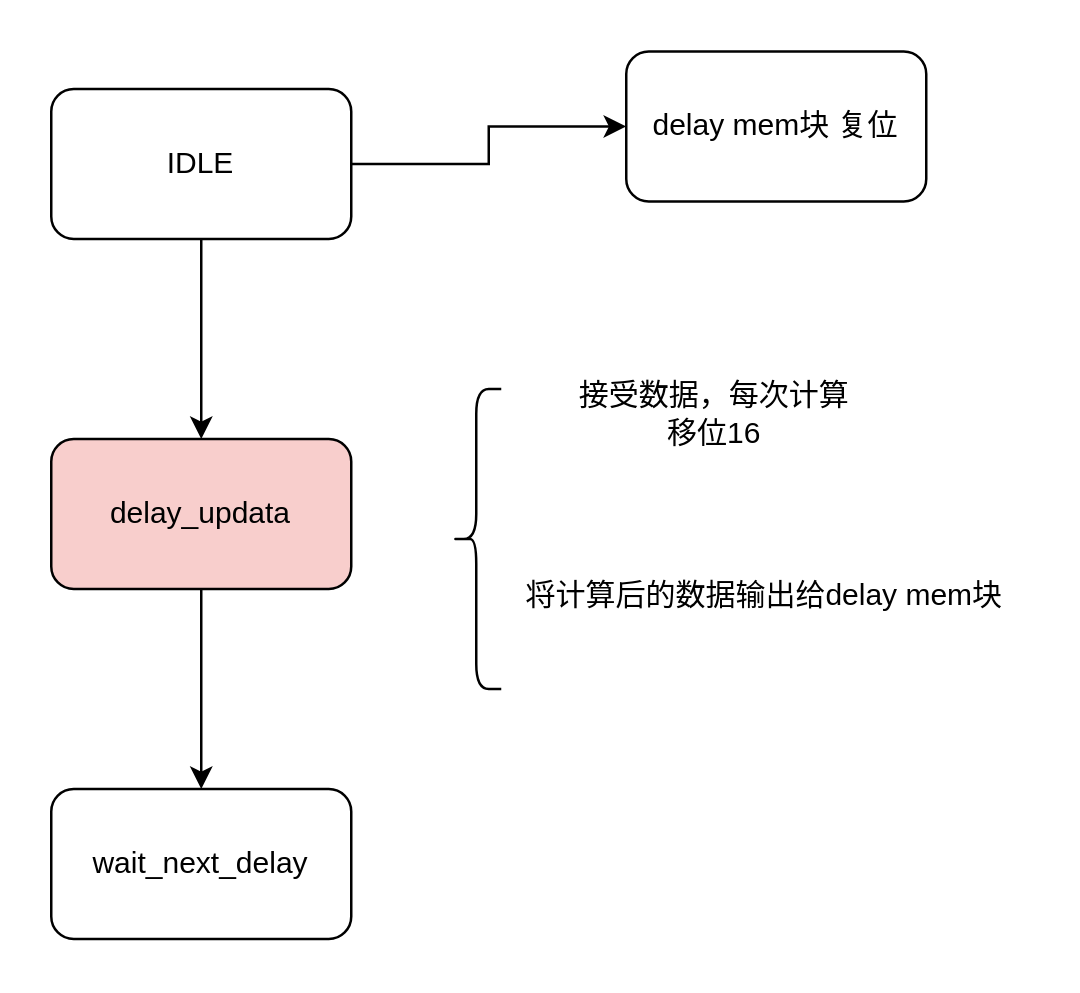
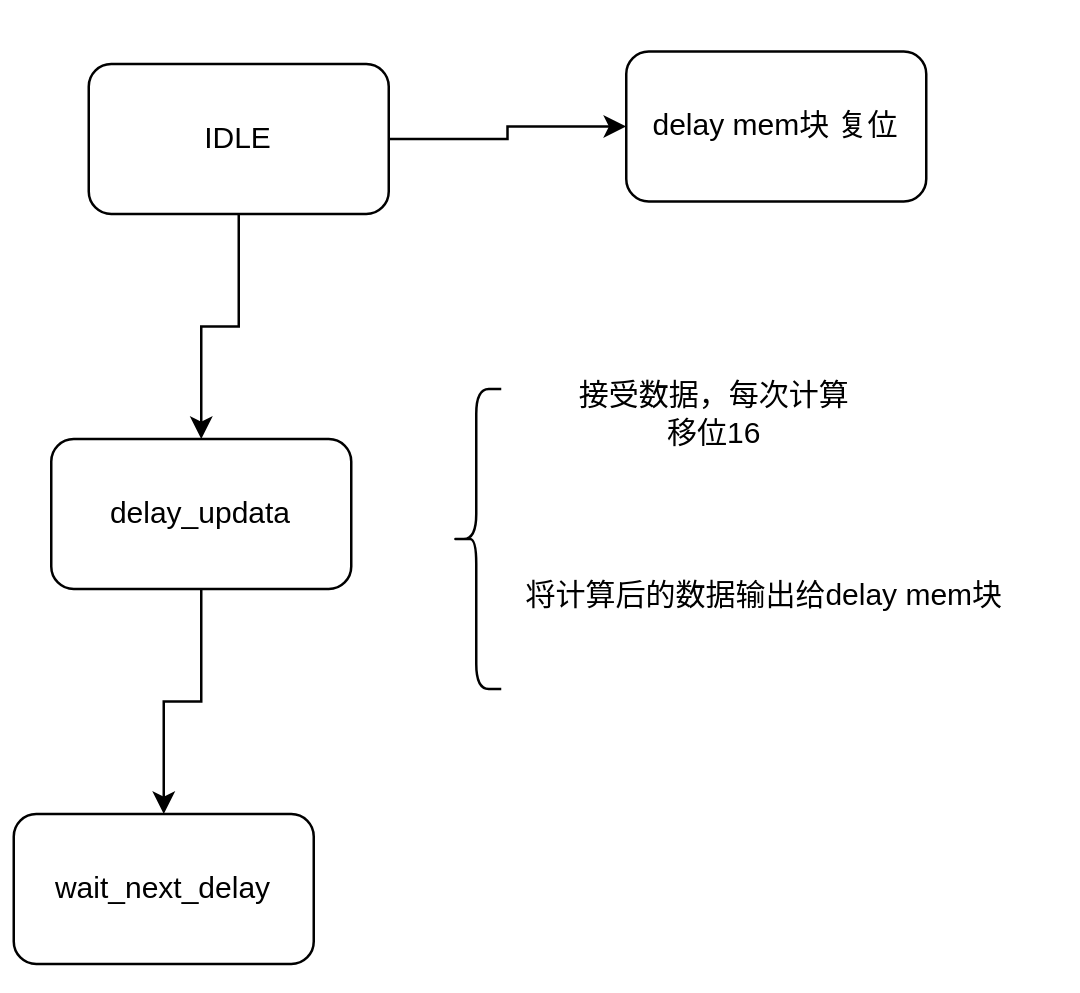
(201, 164) -> (239, 139)
(201, 514) -> (201, 514)
(201, 864) -> (164, 889)
